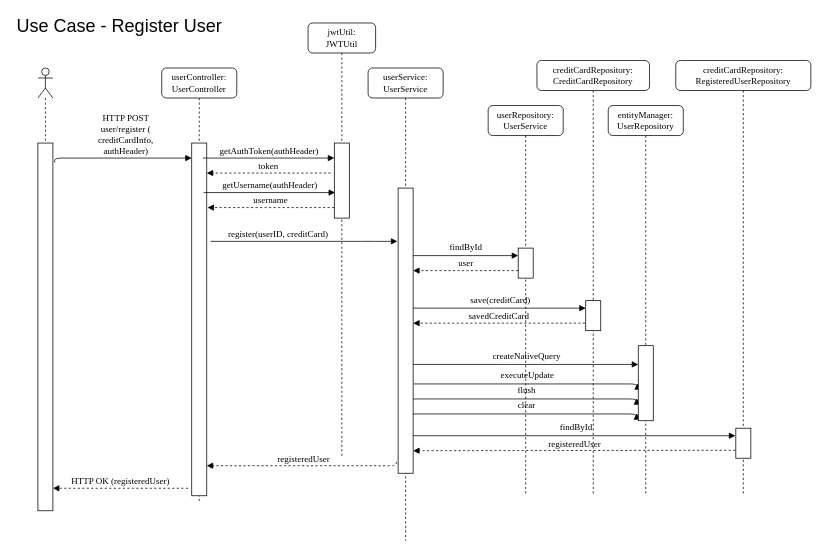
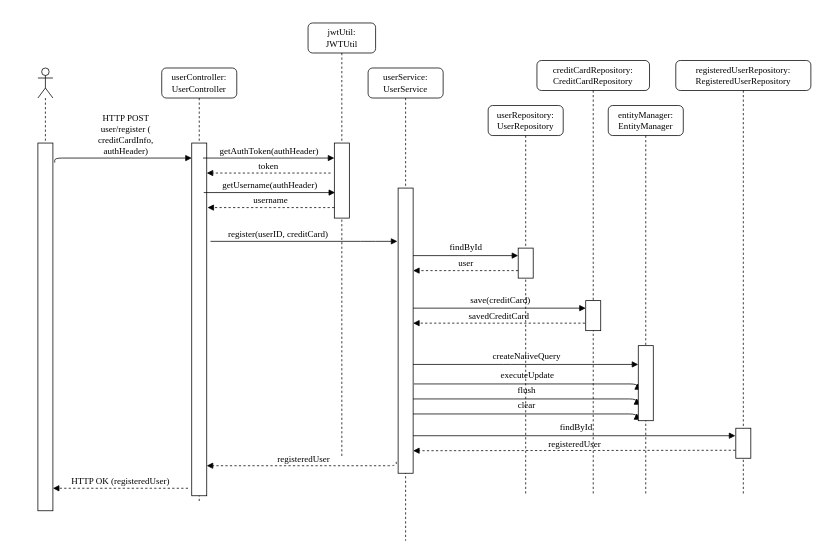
(139, 27) -> none
(743, 75) -> (743, 75)
(525, 120) -> (525, 120)
(645, 120) -> (645, 120)
